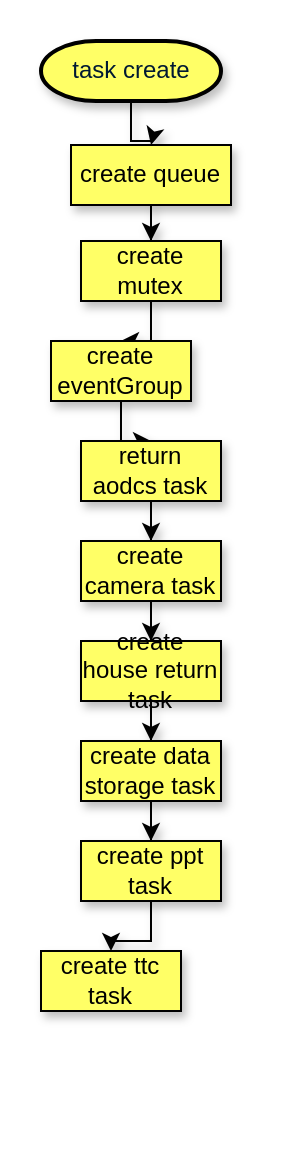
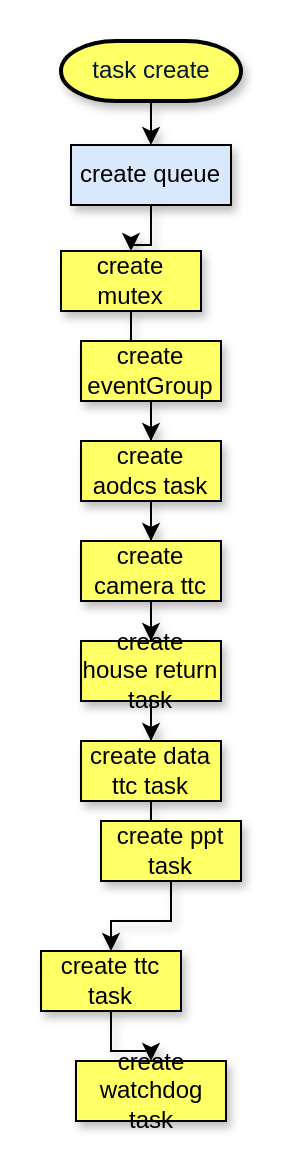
(131, 71) -> (151, 71)
(151, 175) -> (151, 175)
(151, 271) -> (131, 281)
(121, 371) -> (151, 371)
(151, 471) -> (151, 471)
(151, 571) -> (151, 571)
(151, 771) -> (151, 771)
(151, 871) -> (171, 851)
none -> (112, 1051)
none -> (151, 1091)
